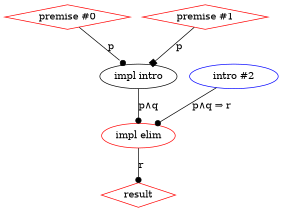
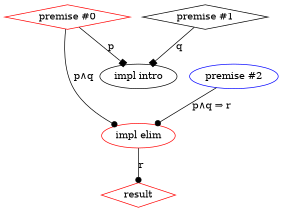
(205, 17) -> (205, 17)
(99, 44) -> (99, 44)
(179, 47) -> (179, 47)
(234, 76) -> (234, 76)
(138, 103) -> (72, 85)
